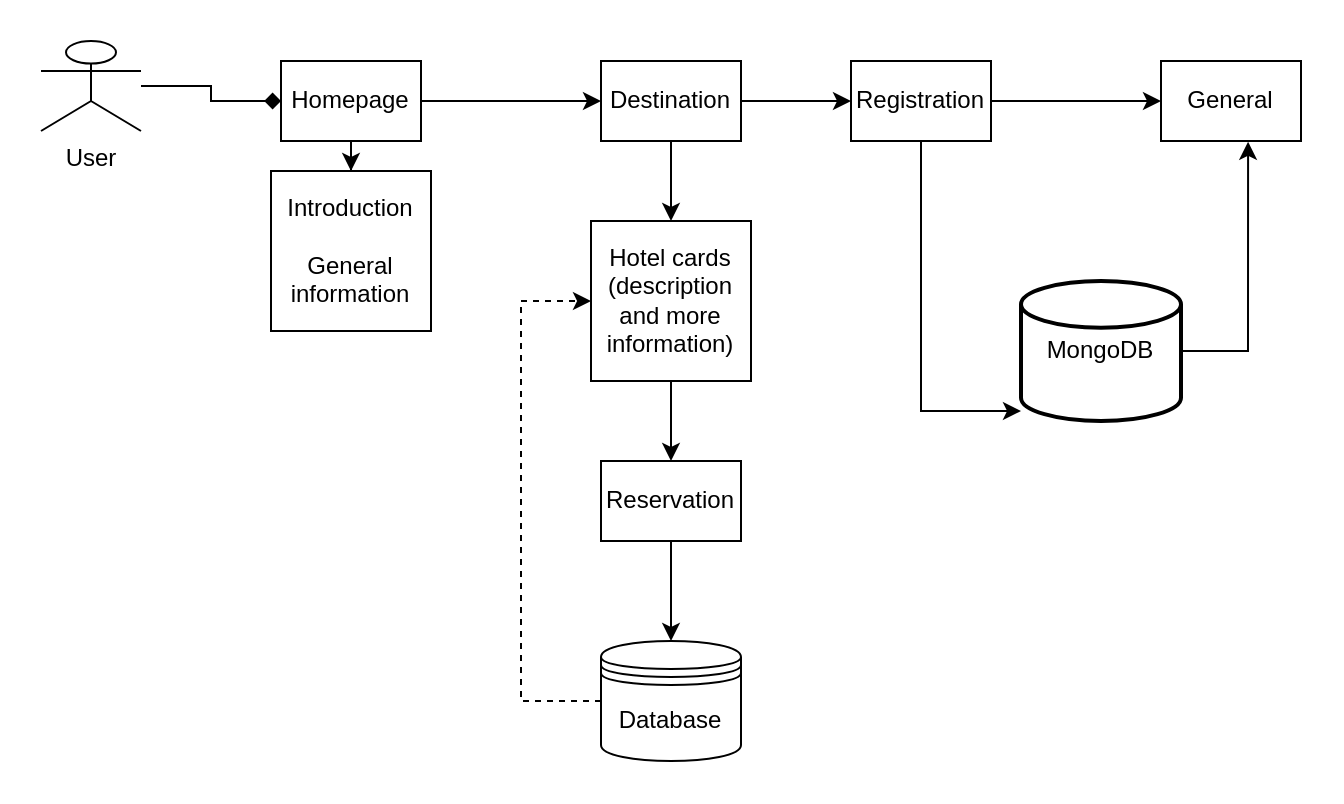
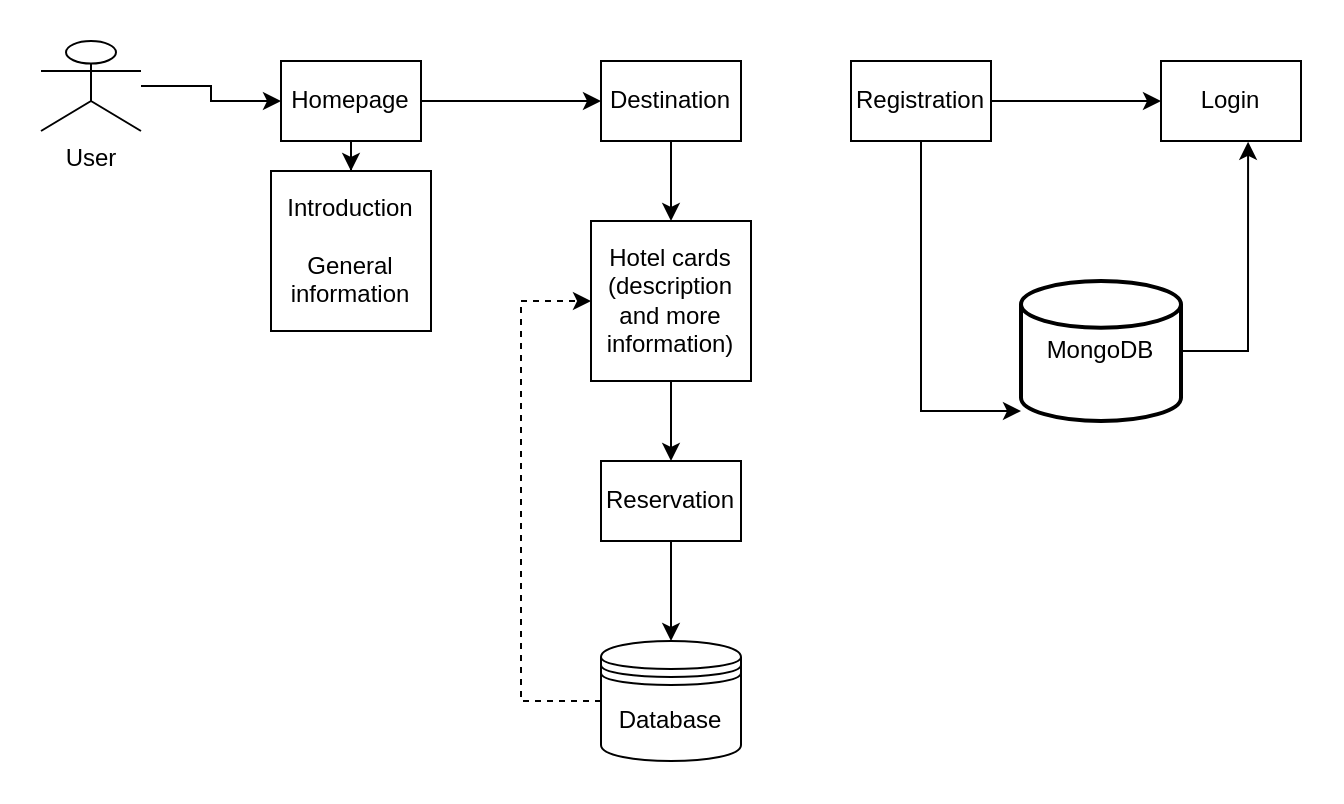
(264, 101) -> (265, 101)
(789, 101) -> none
(1231, 101) -> (1231, 101)
